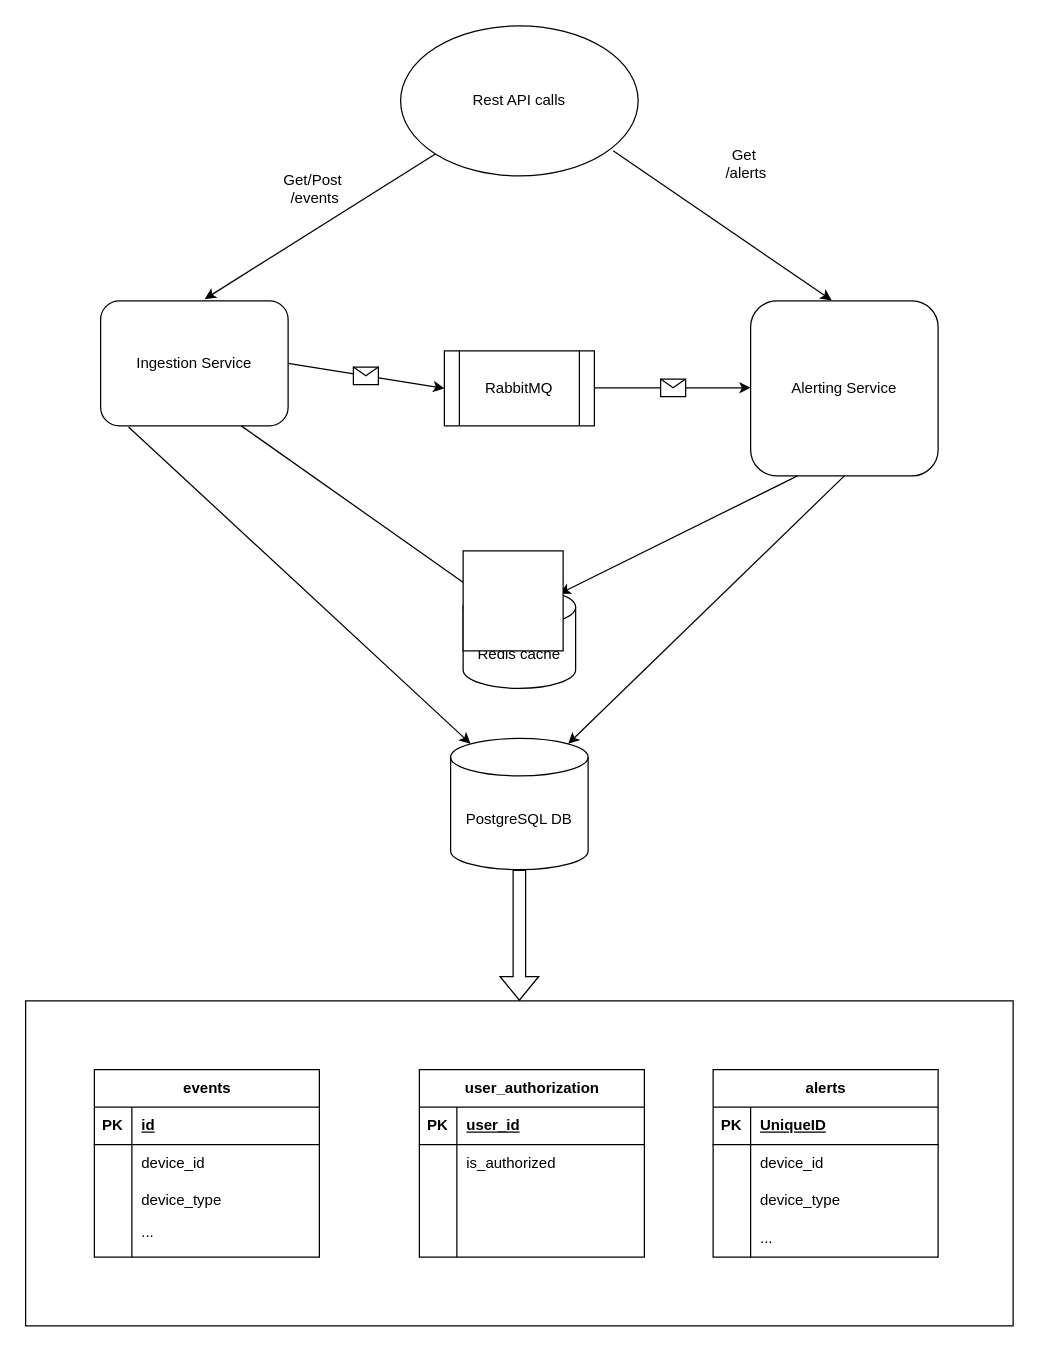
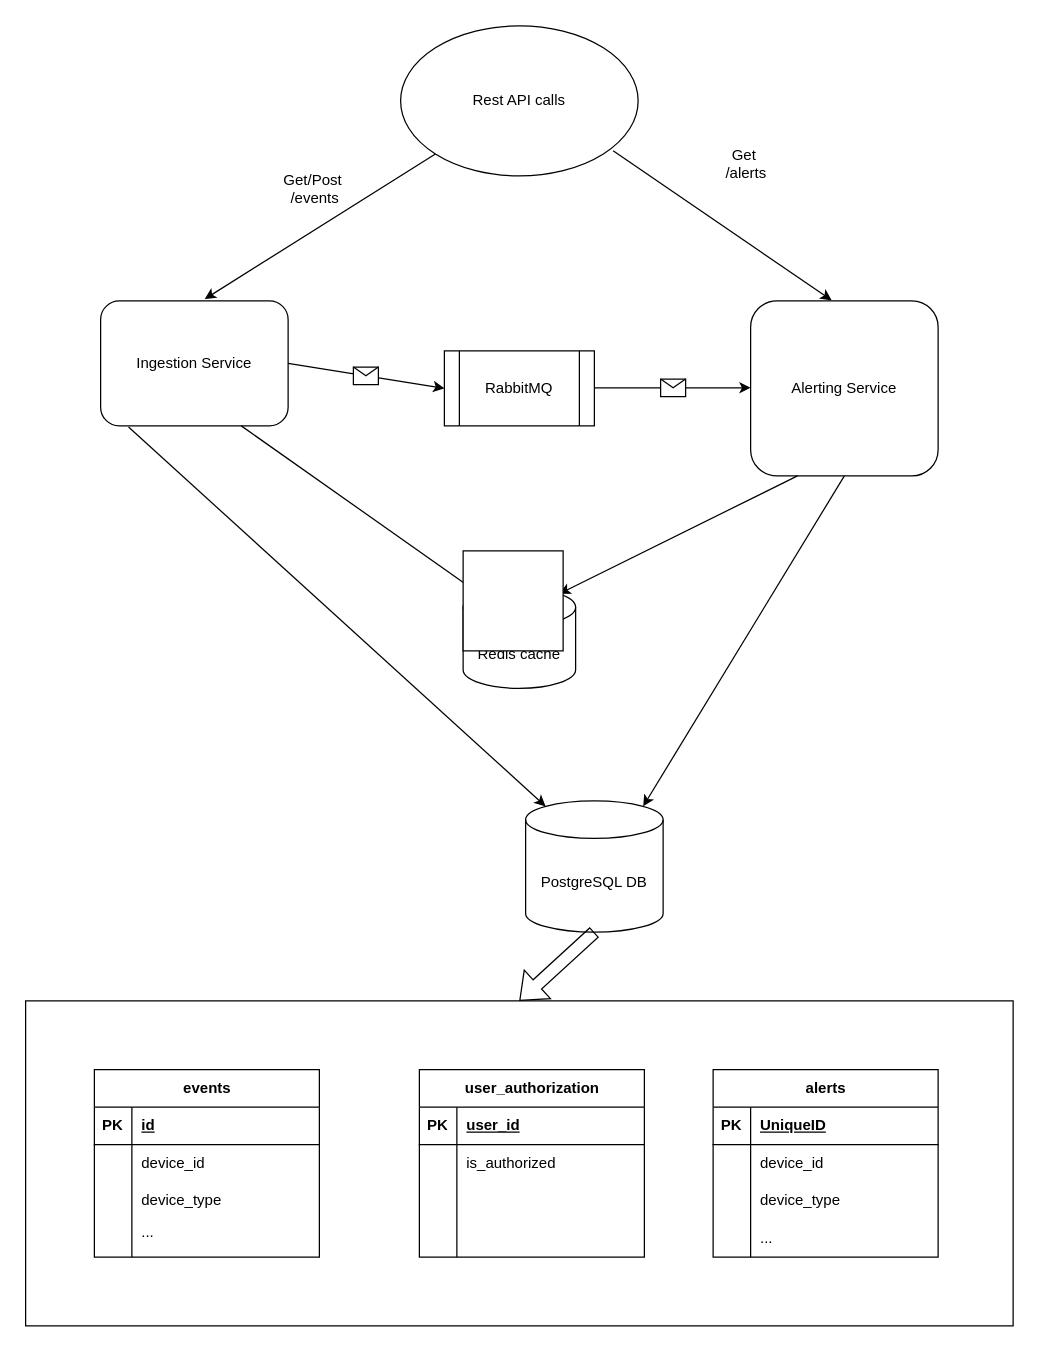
(519, 804) -> (594, 866)
